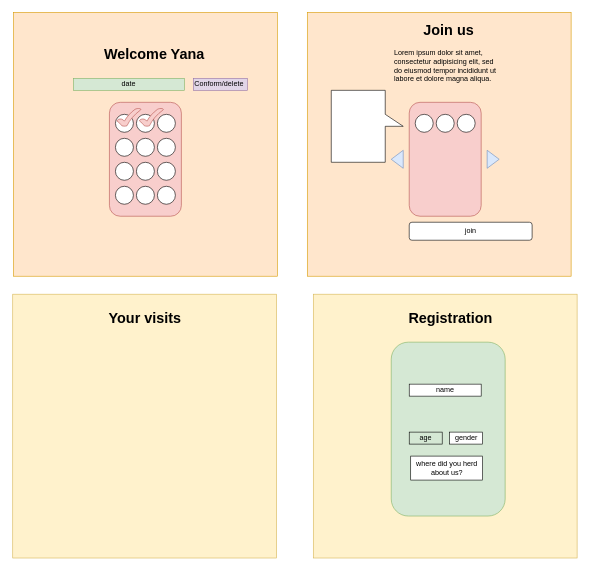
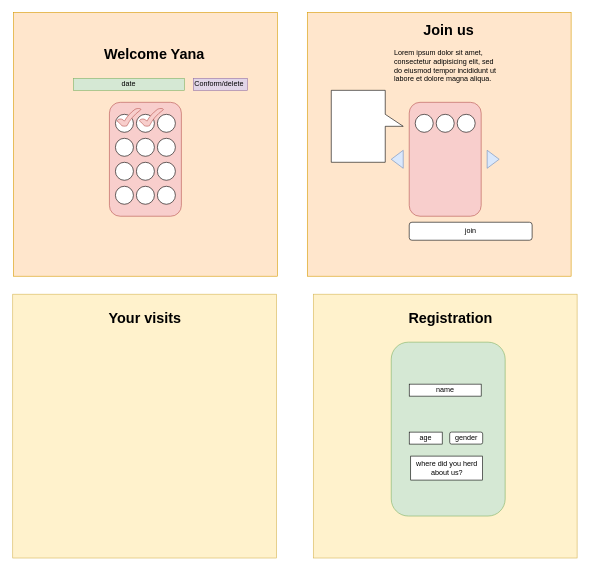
(426, 438) -> (426, 438)
(467, 438) -> (467, 438)
